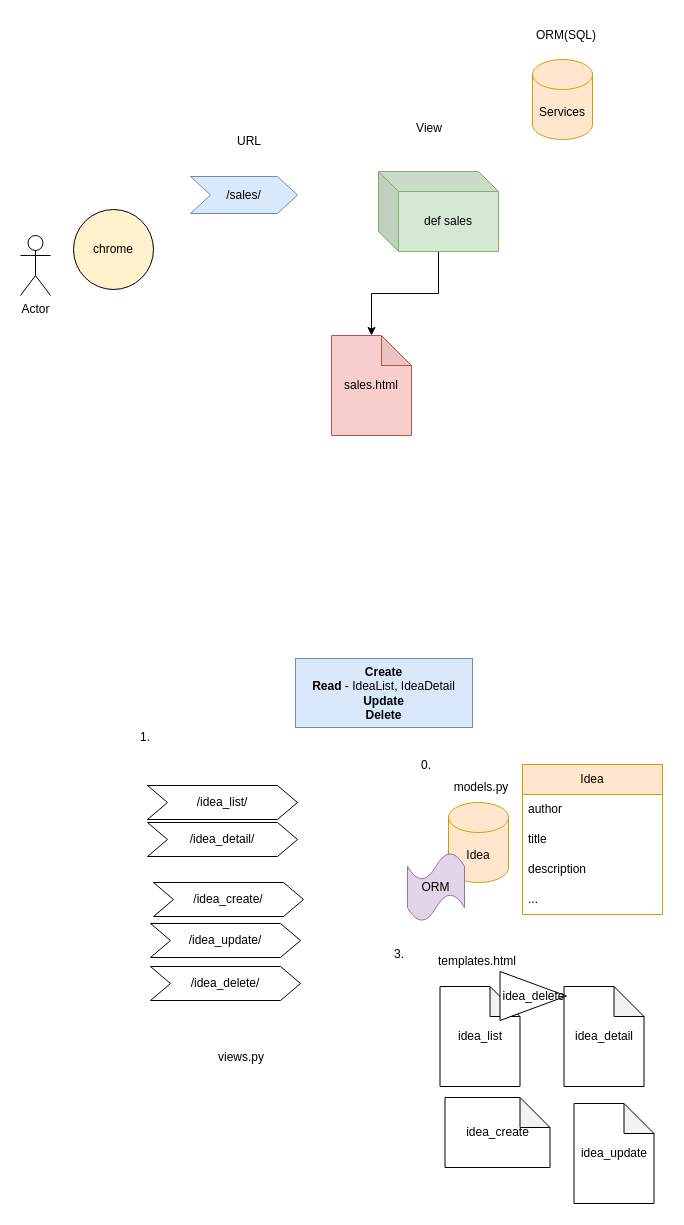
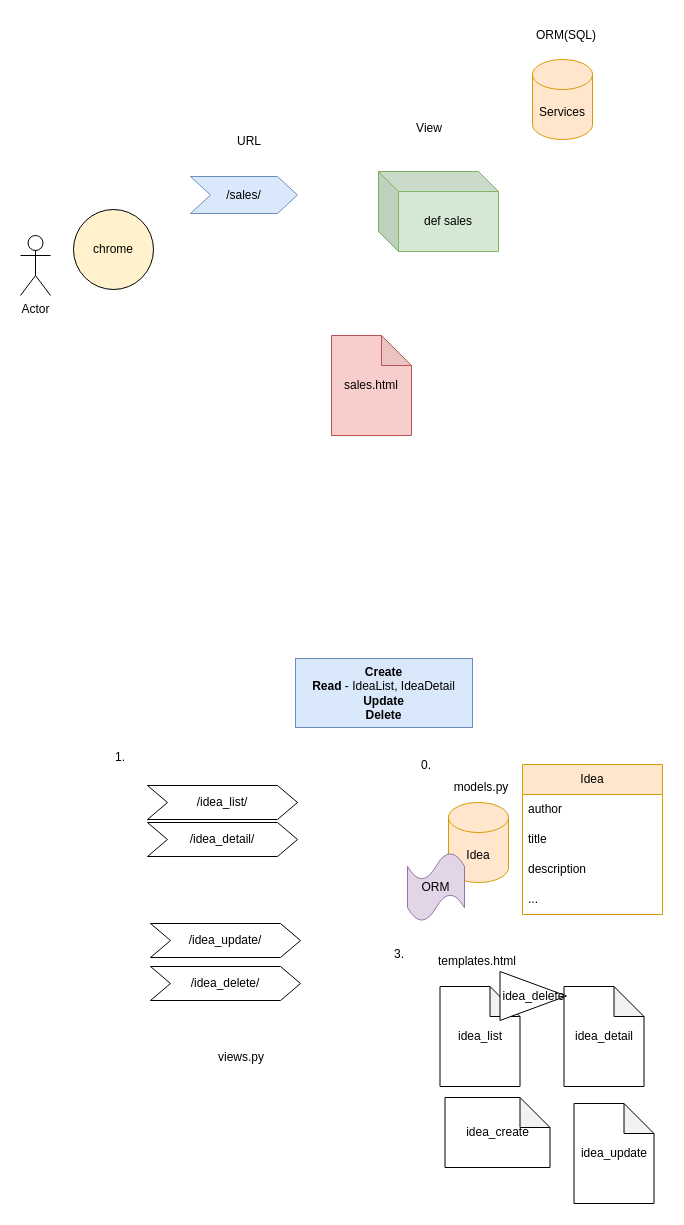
(409, 294) -> none
(146, 738) -> (121, 758)
(229, 900) -> none
